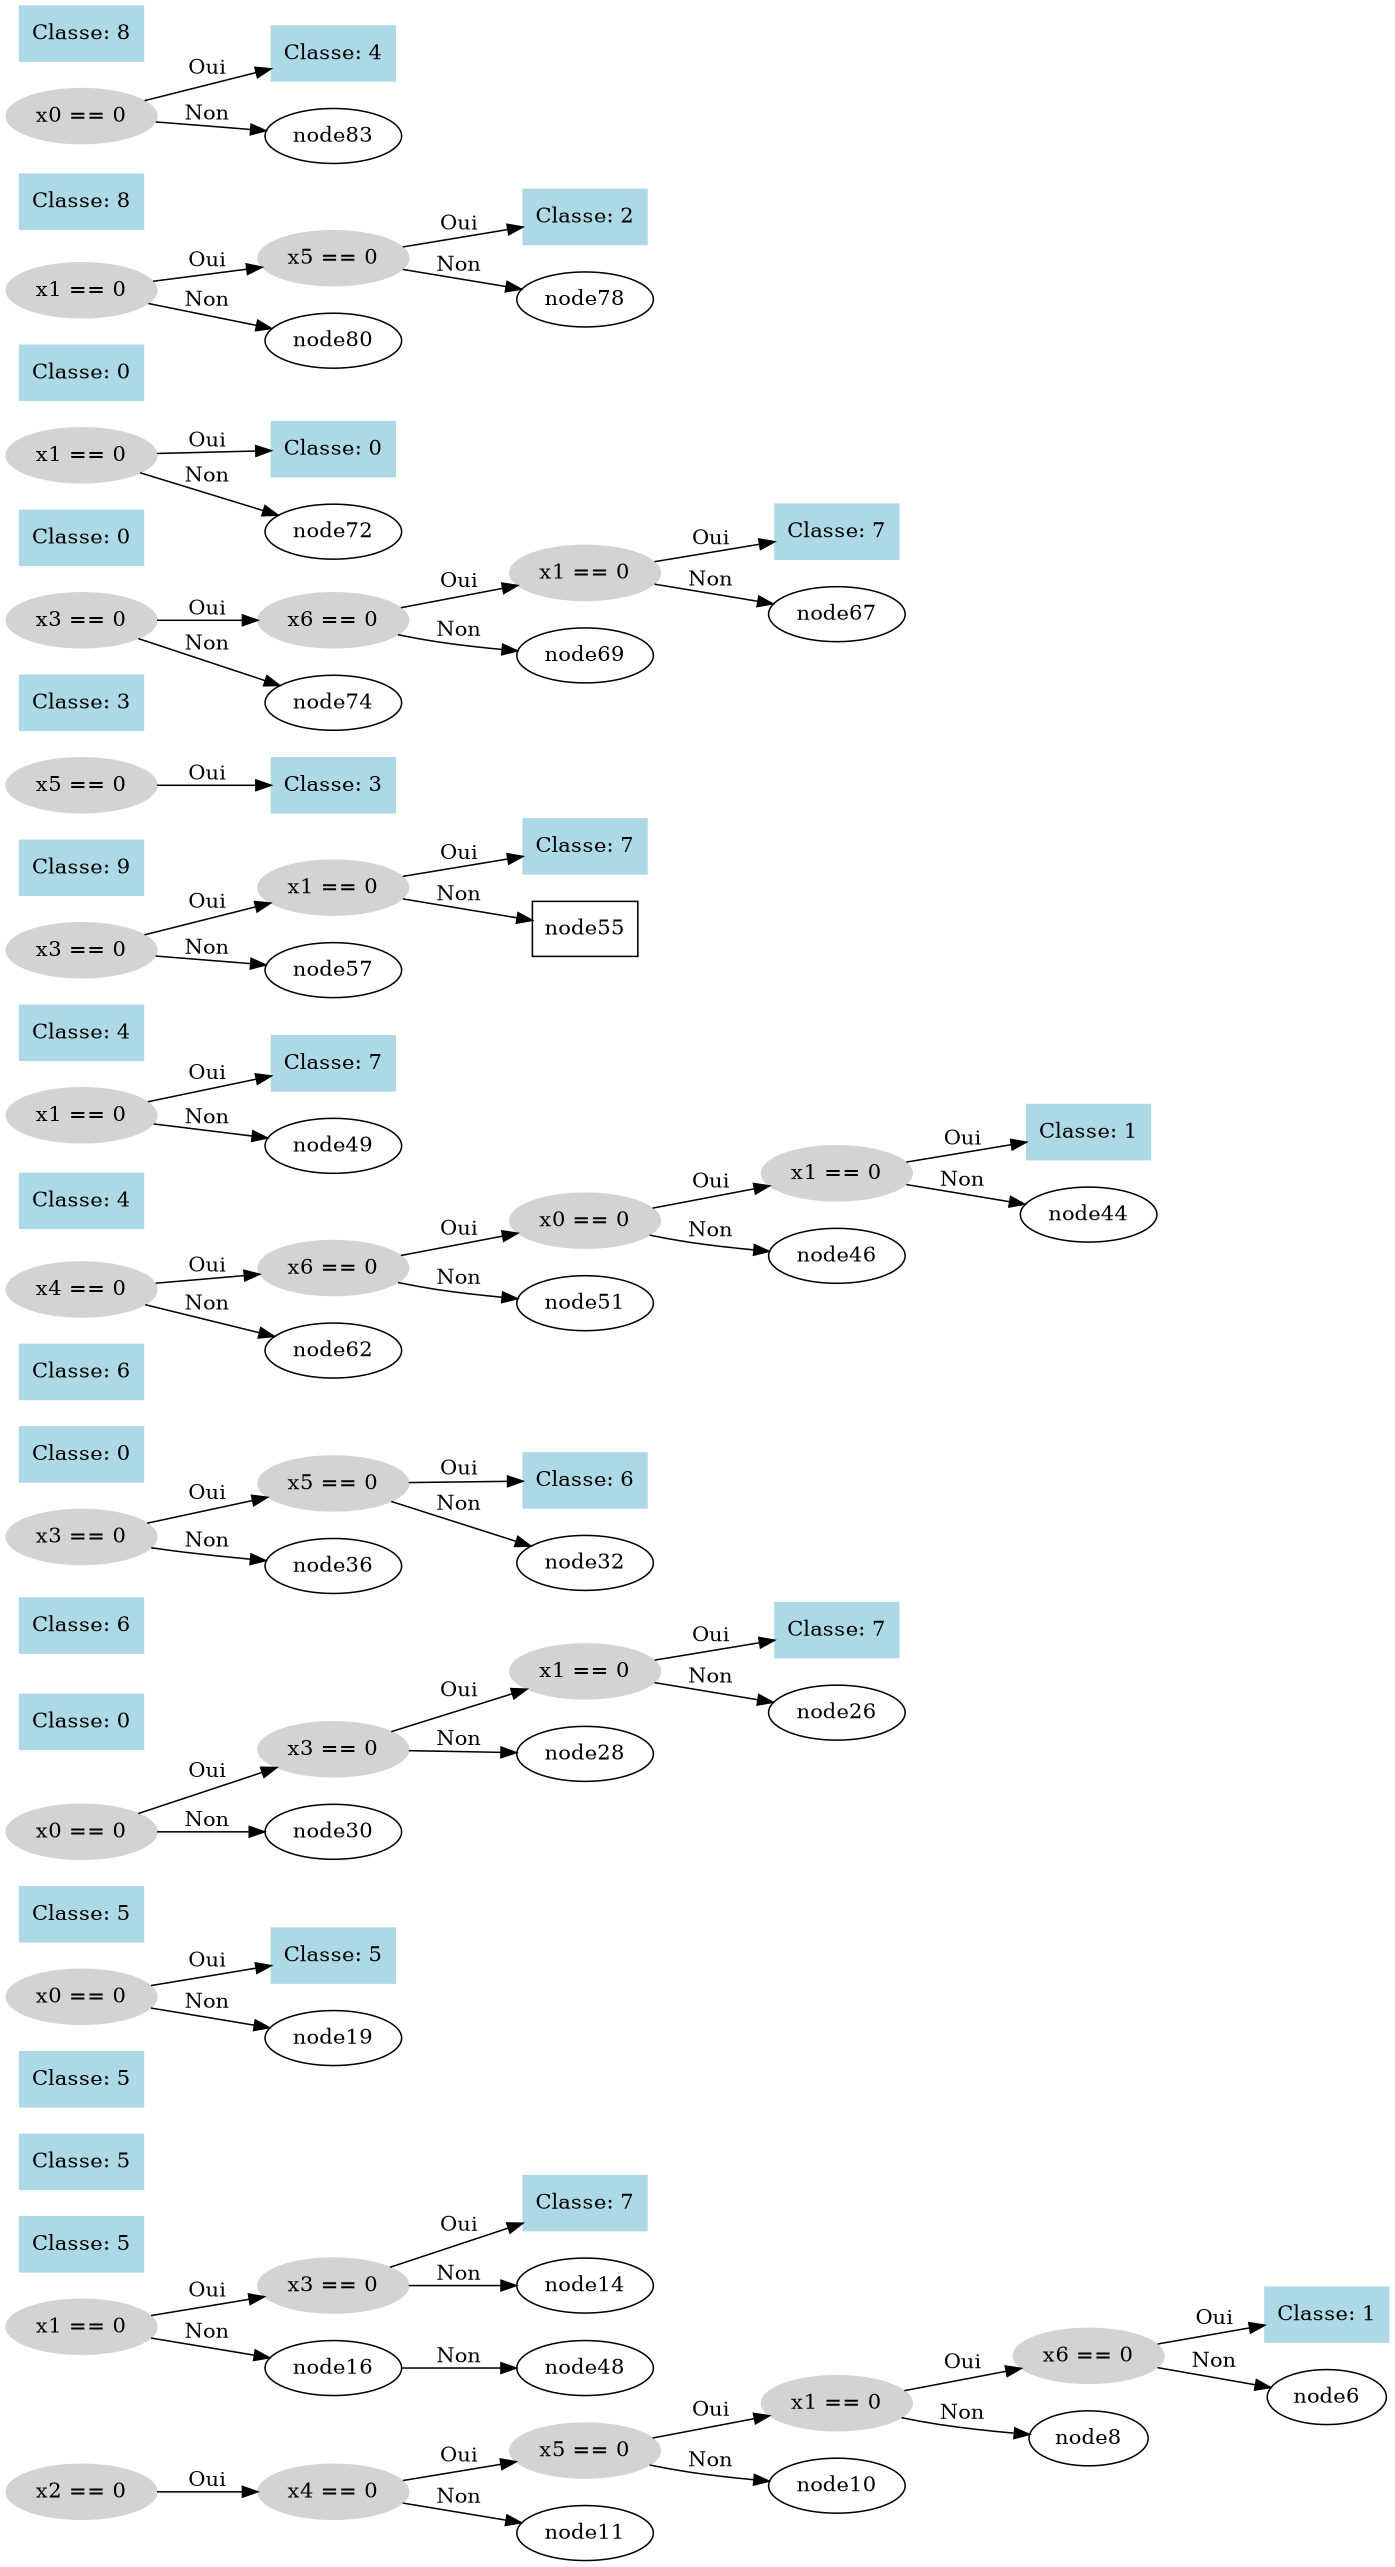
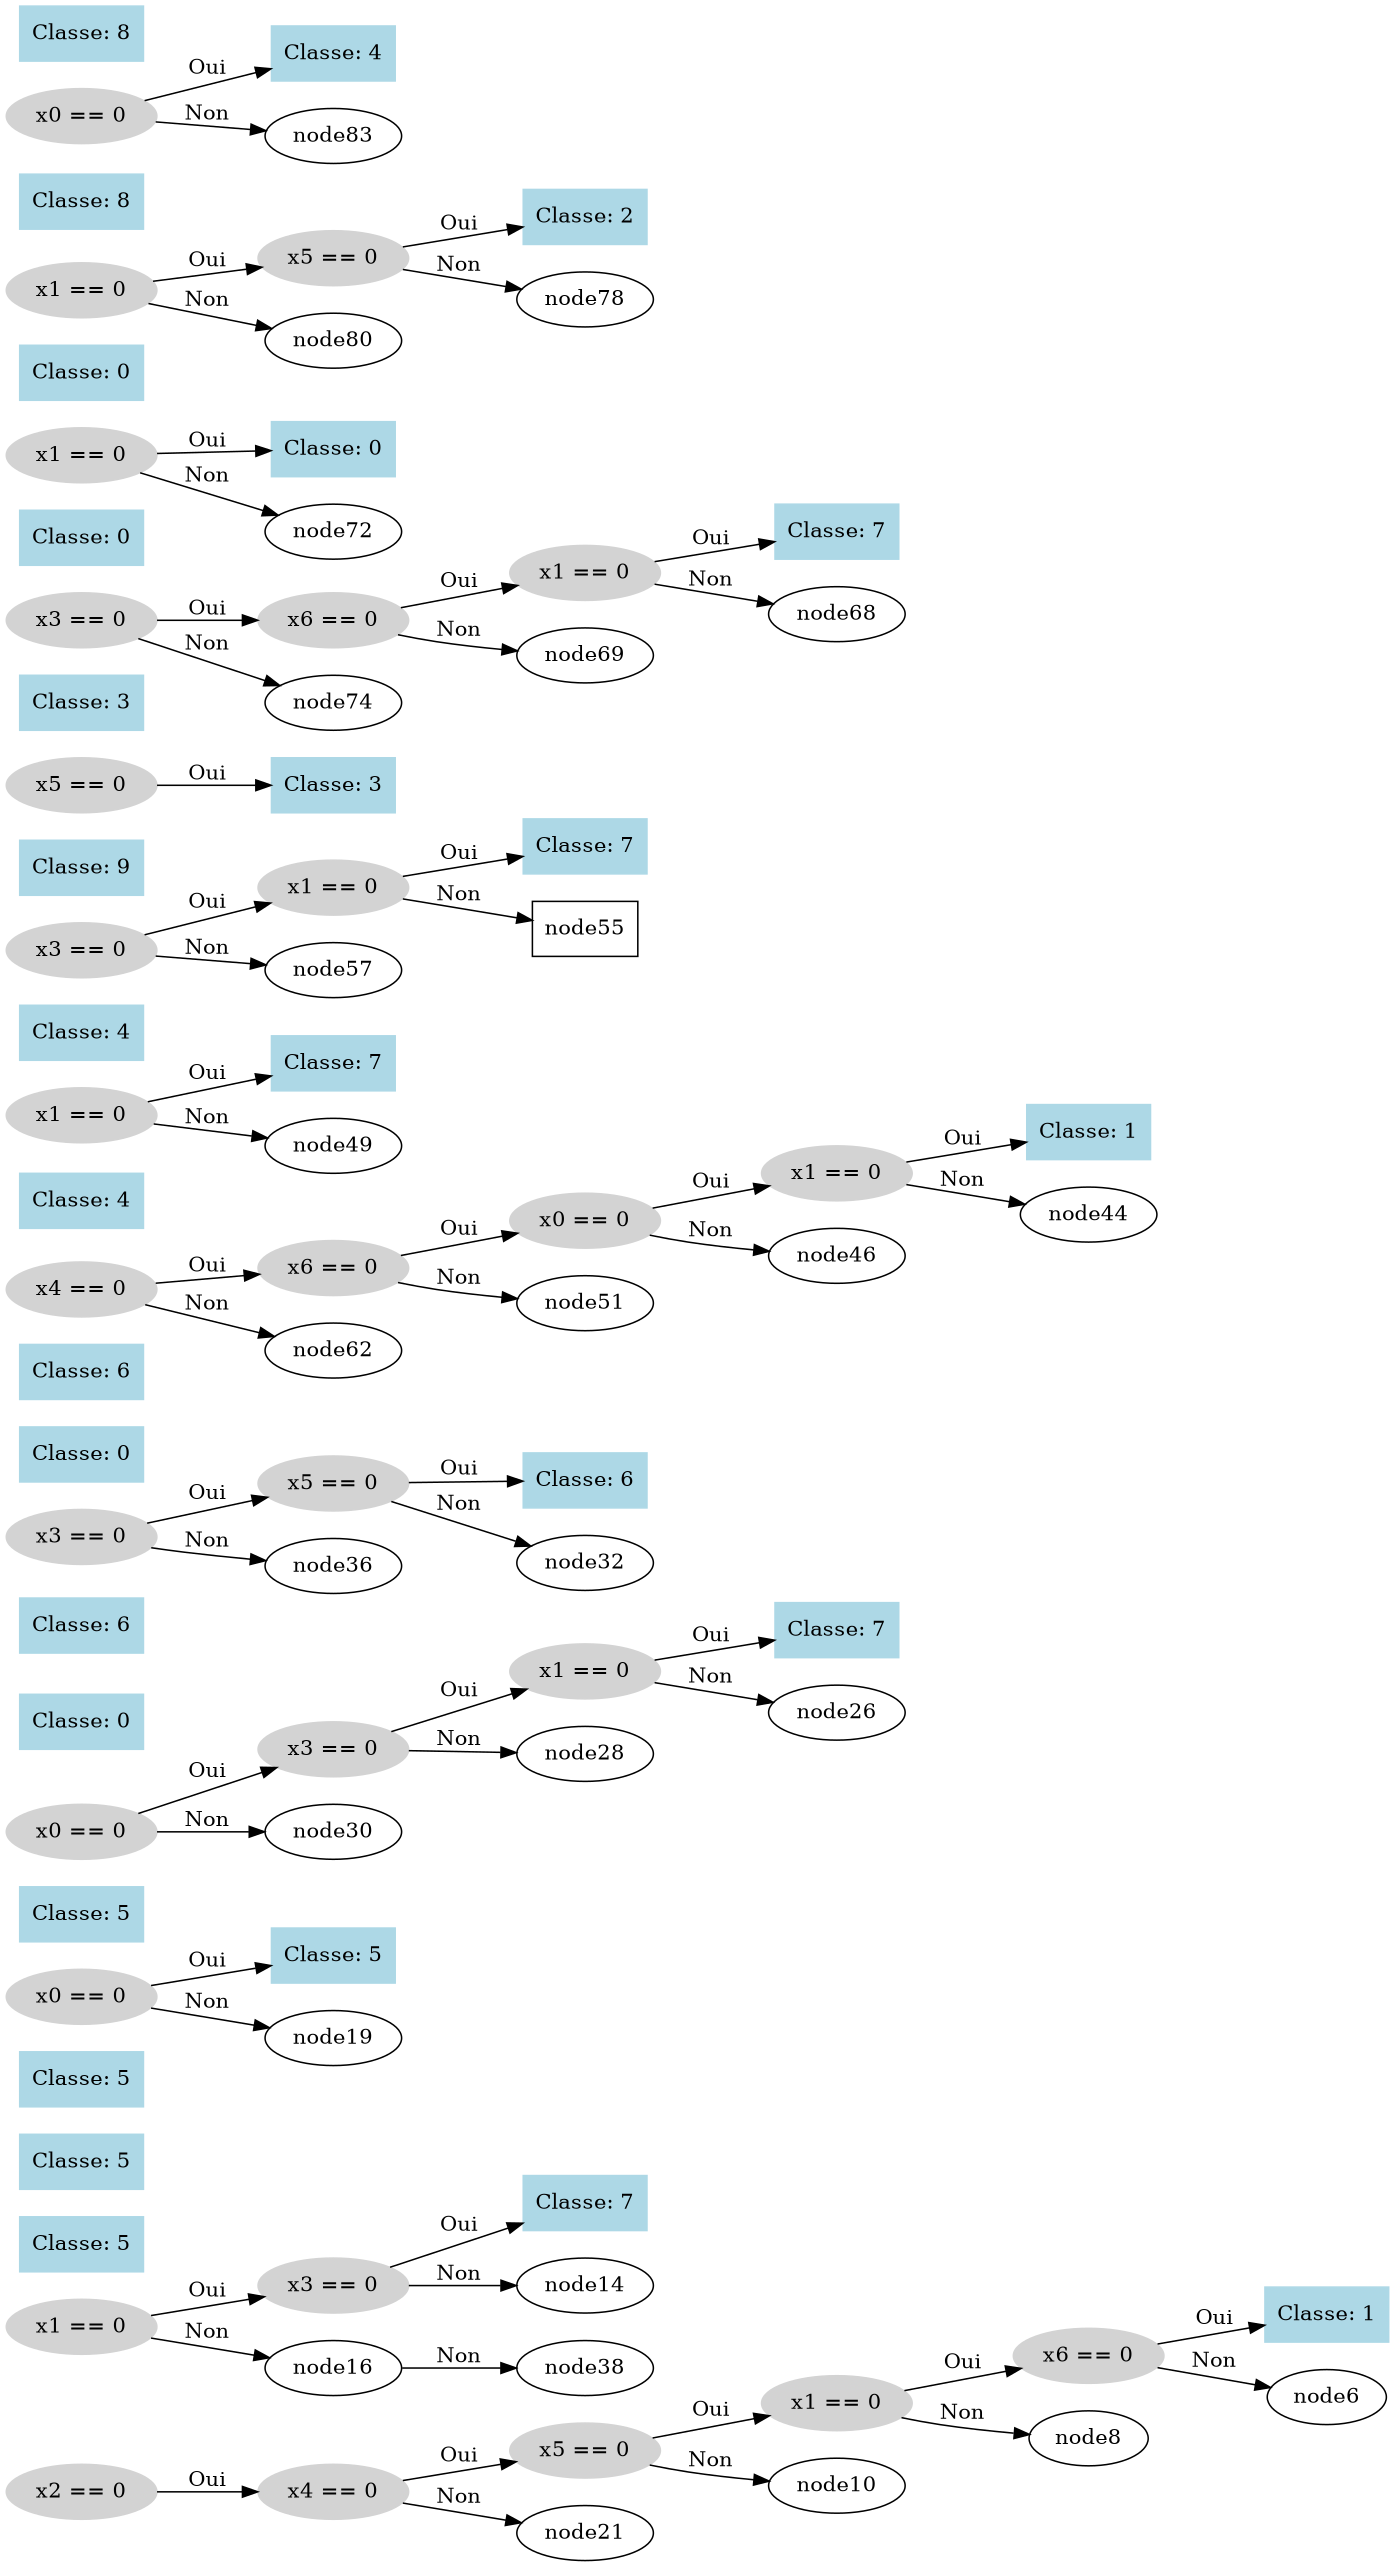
(837, 614) -> (837, 614)
(585, 2368) -> (585, 2368)
(585, 2533) -> (585, 2533)
